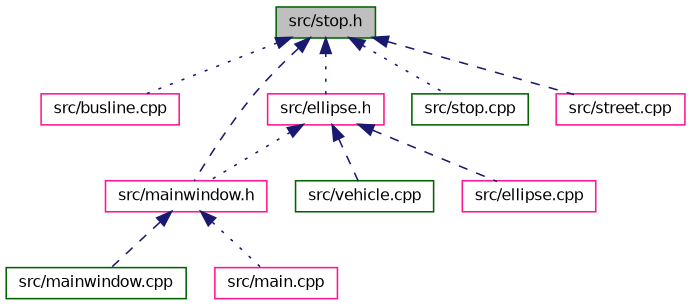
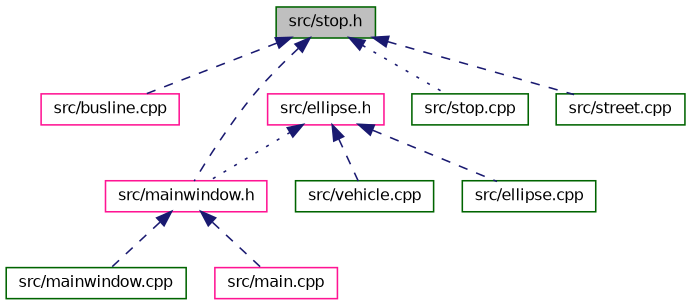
(211, 69) -> (211, 69)
(326, 74) -> none
(621, 109) -> (621, 109)
(529, 196) -> (529, 196)
(237, 245) -> (237, 245)
